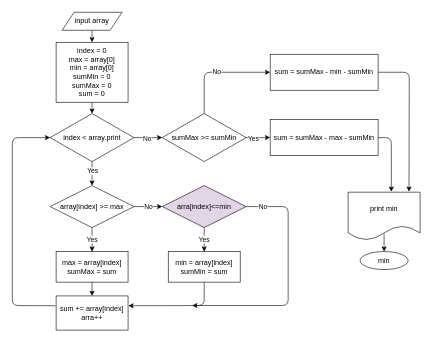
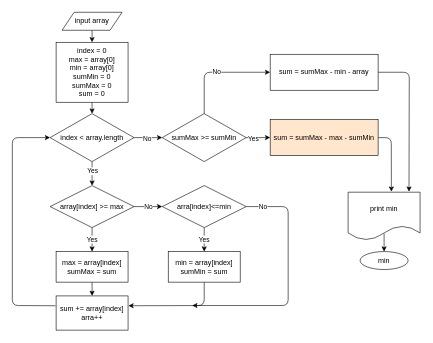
(324, 72) -> (324, 72)
(92, 138) -> (92, 138)
(324, 138) -> (324, 138)
(204, 207) -> (204, 207)
